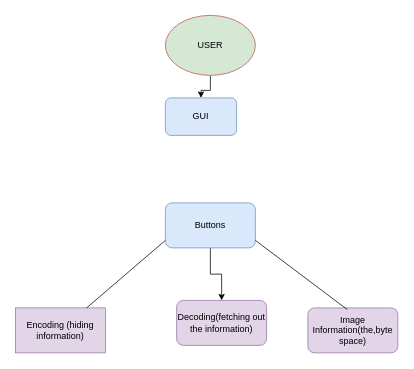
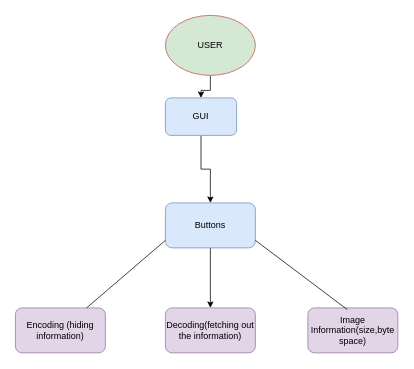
none -> (210, 177)
(222, 323) -> (210, 330)
(60, 330) -> (60, 330)
(353, 330) -> (353, 330)
